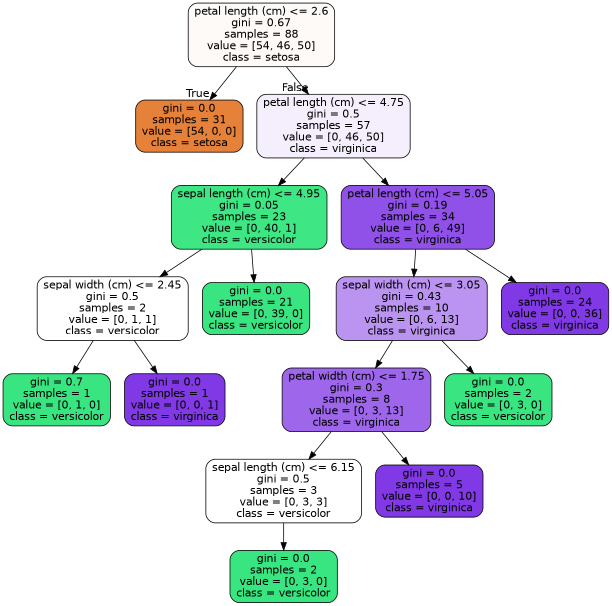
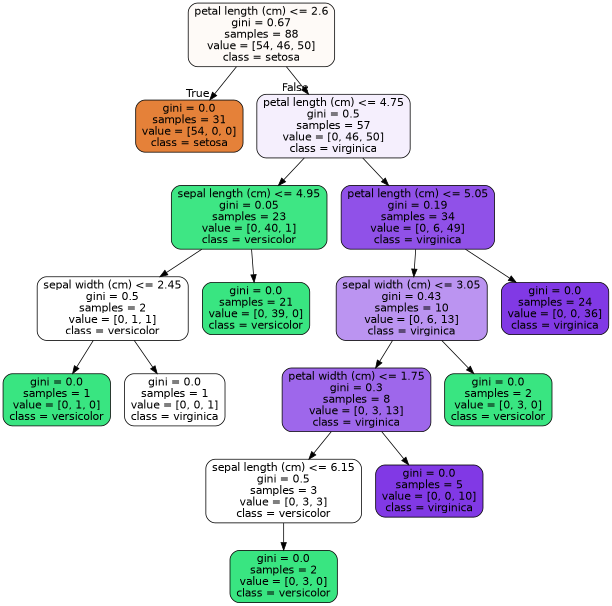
(57, 400) -> (57, 400)
(175, 400) -> (175, 400)
